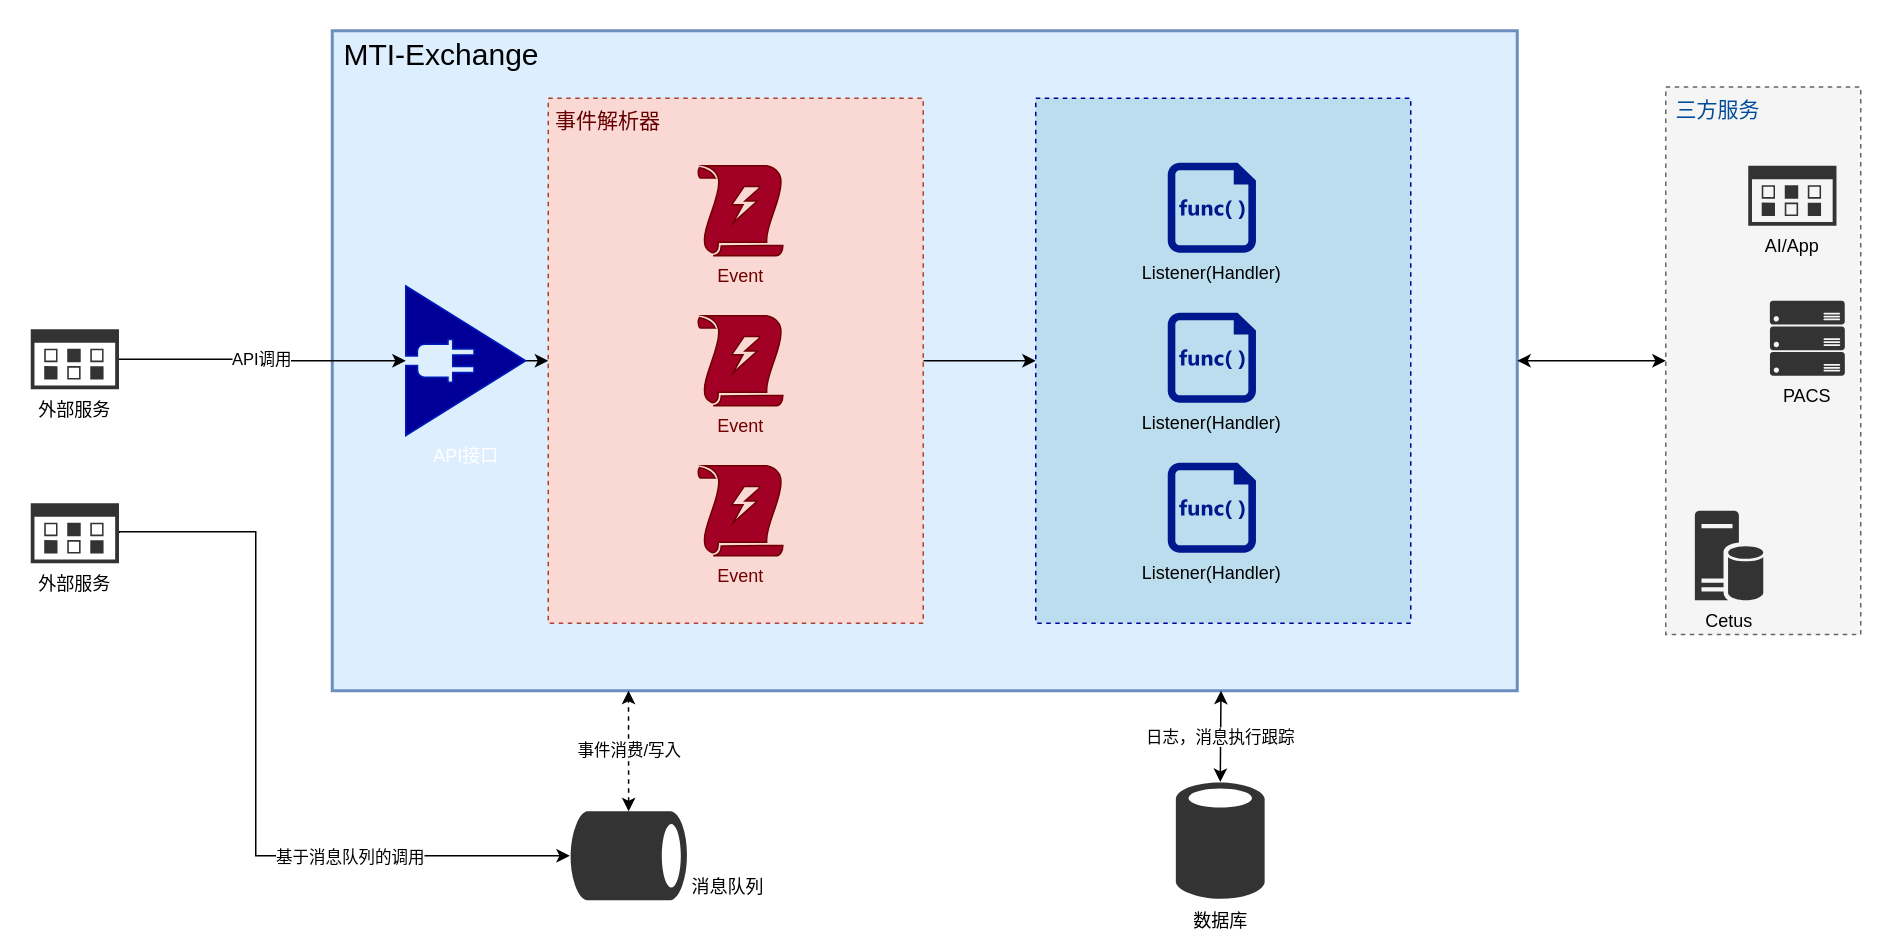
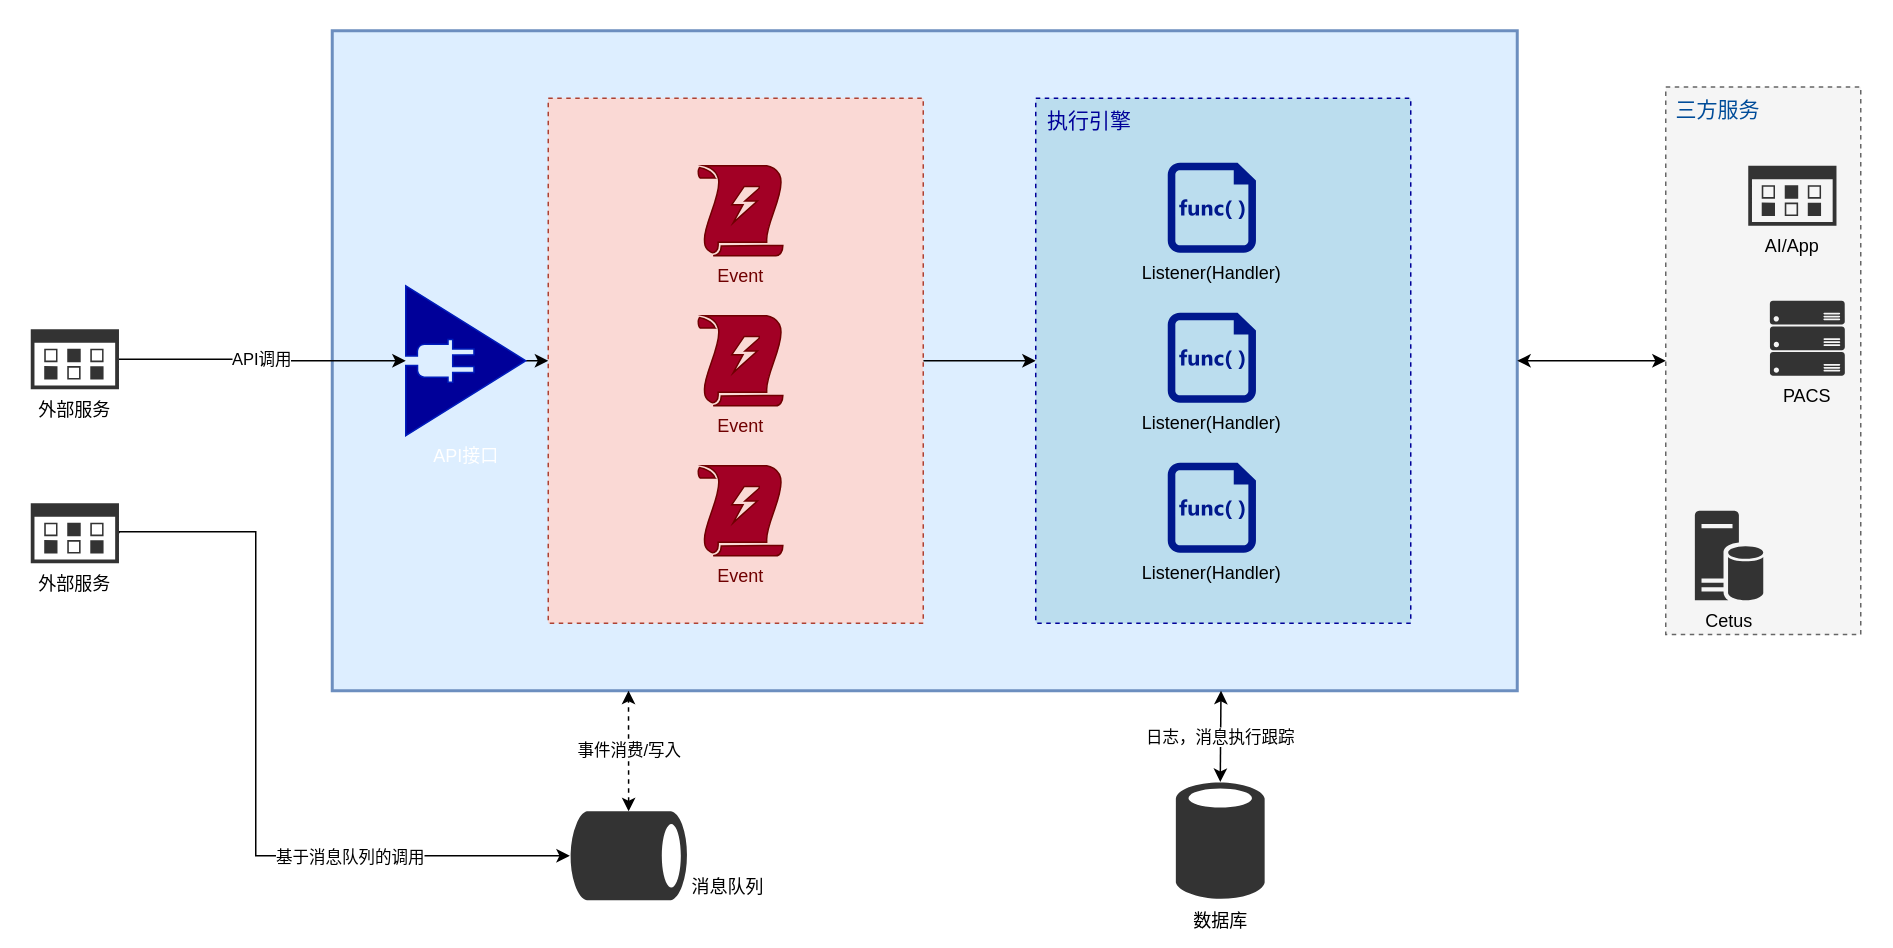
(442, 53) -> none
(608, 121) -> none
none -> (1090, 121)
